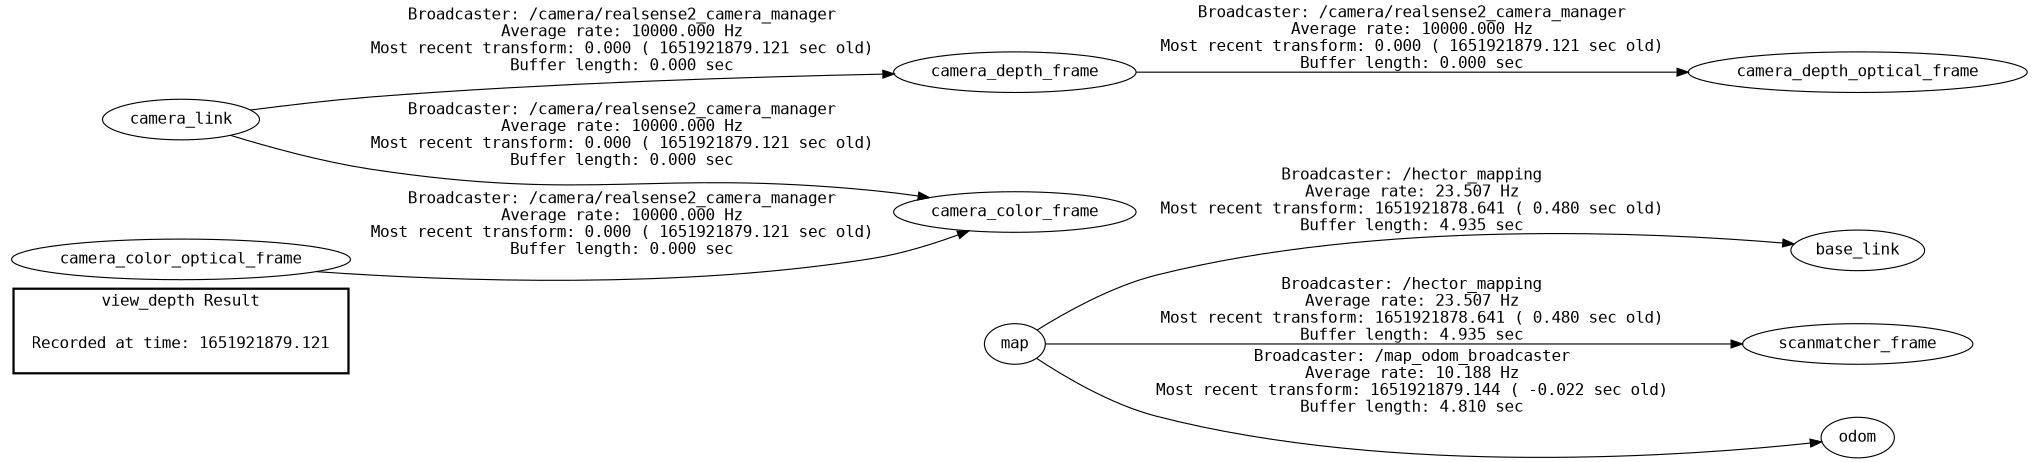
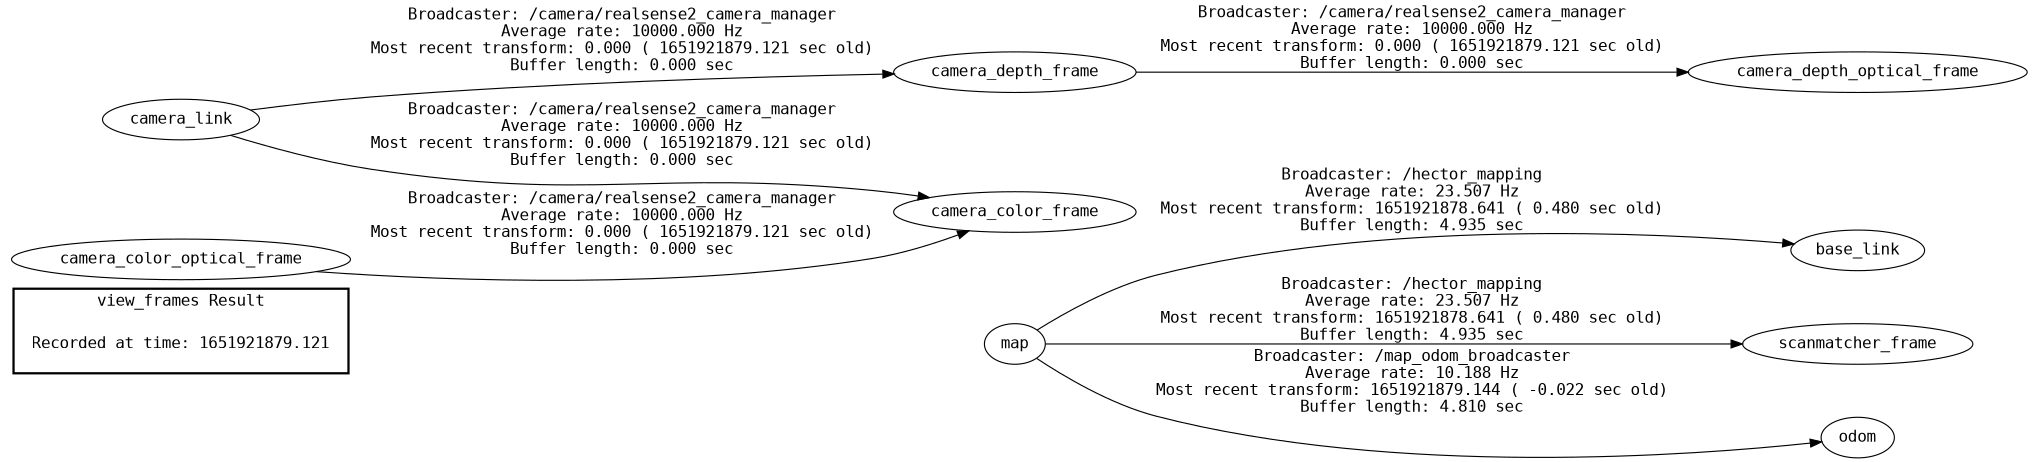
(181, 302) -> (181, 302)
